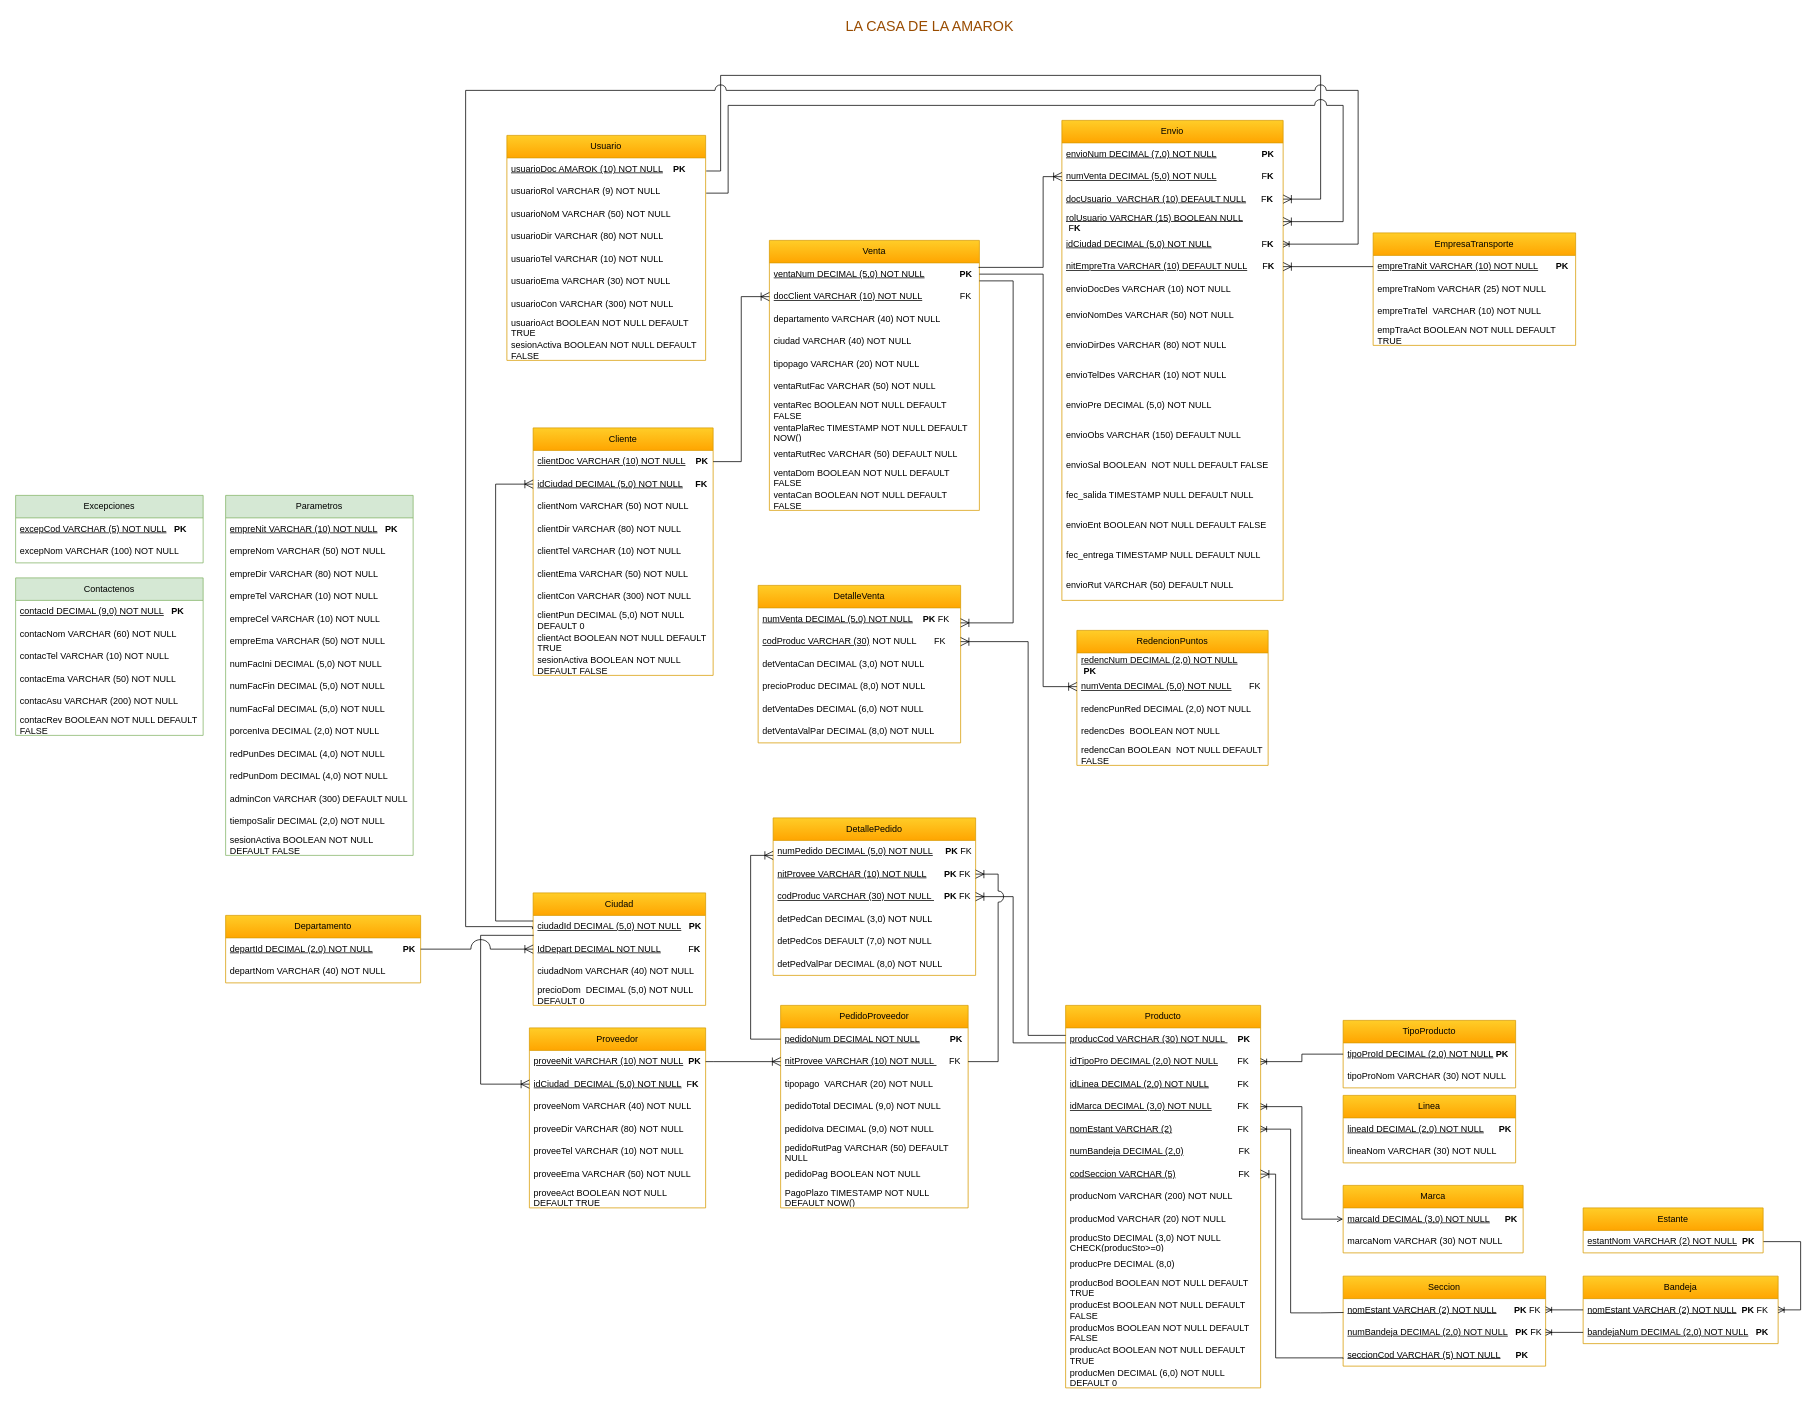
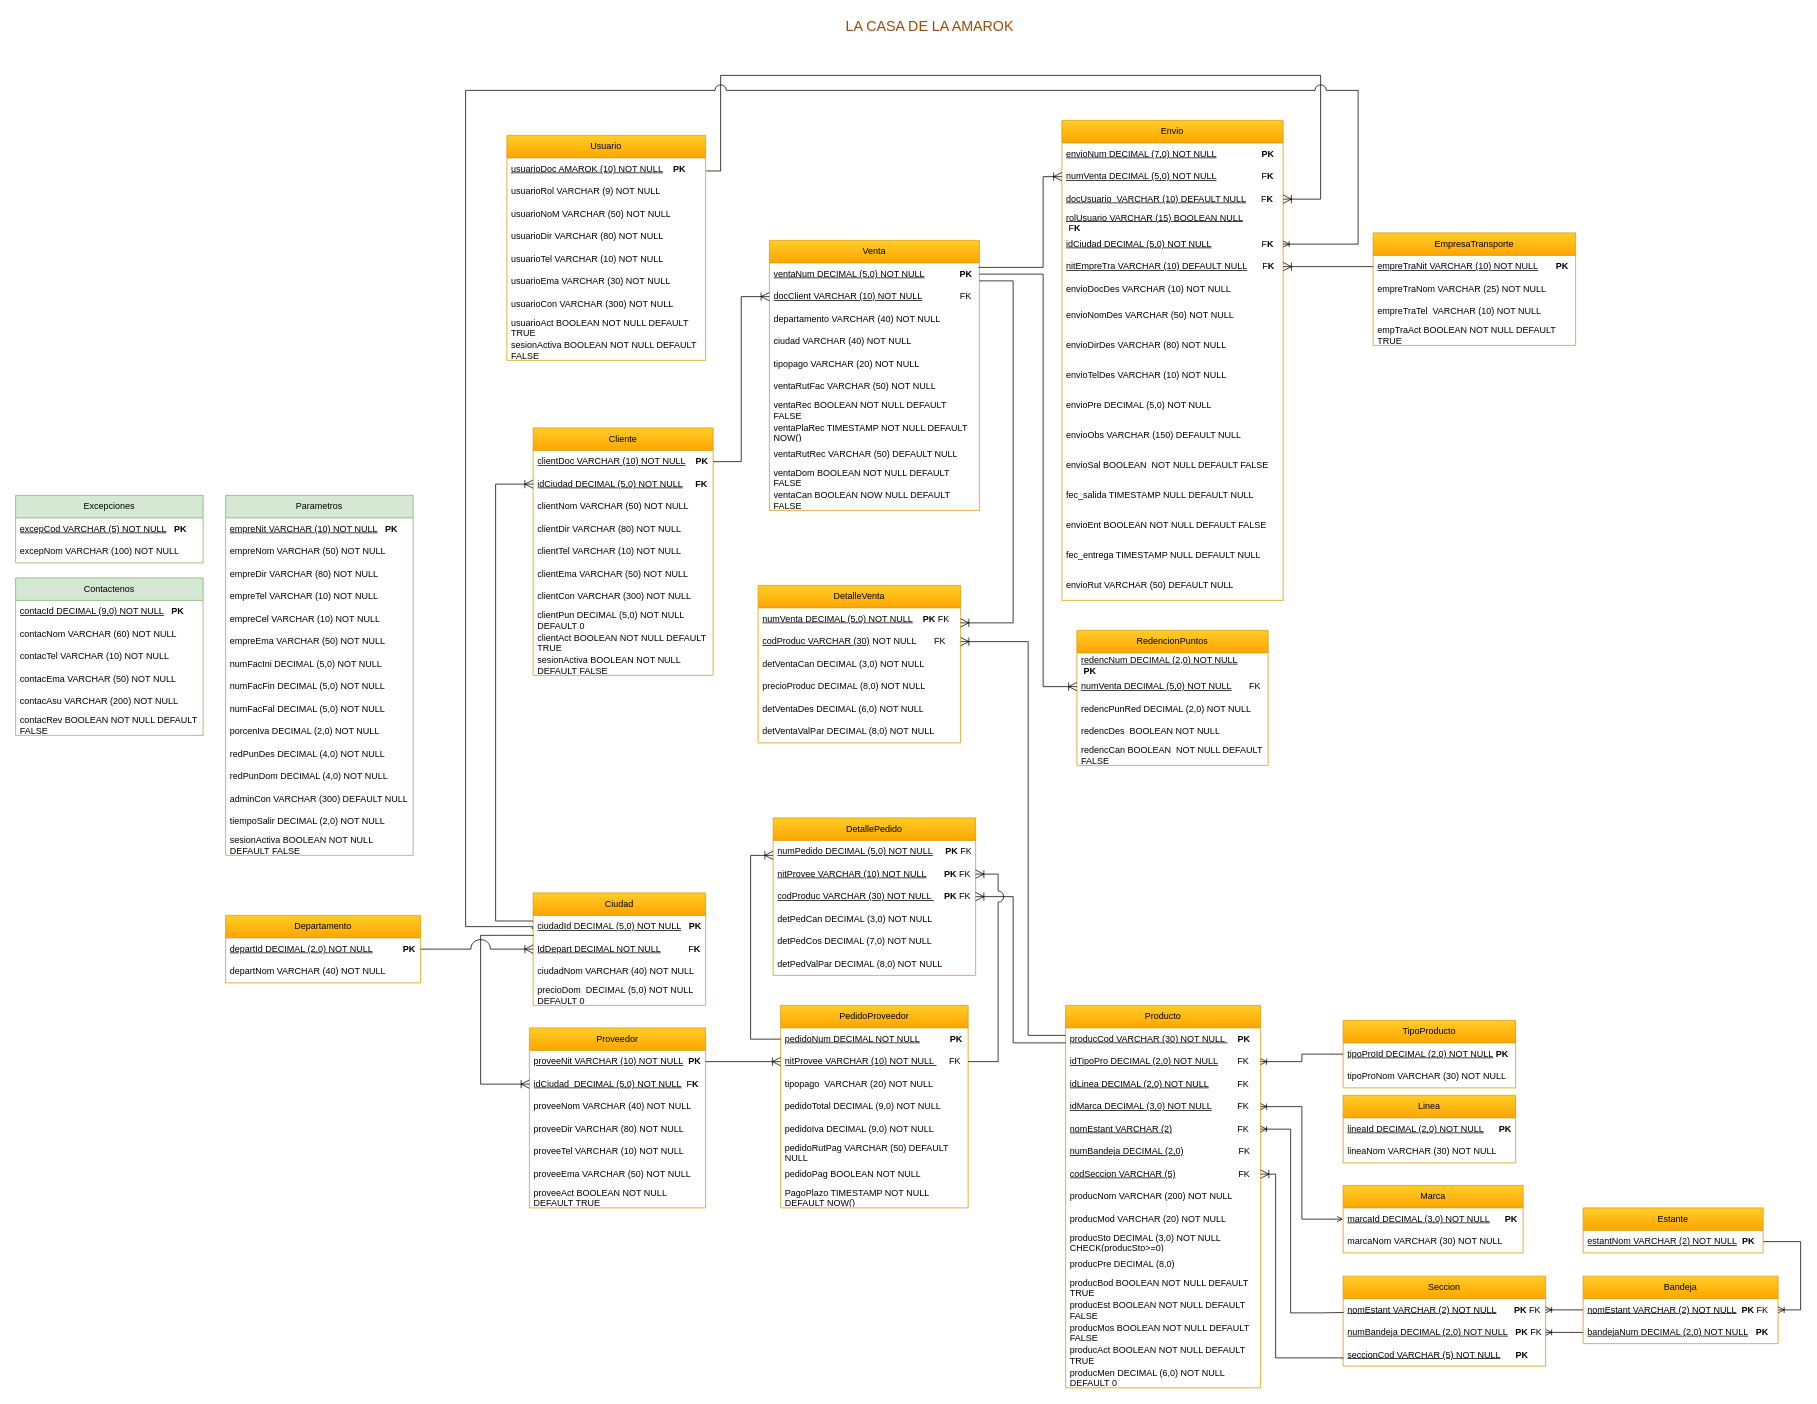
(1069, 105) -> none
(866, 499) -> (866, 499)
(852, 942) -> (852, 942)
